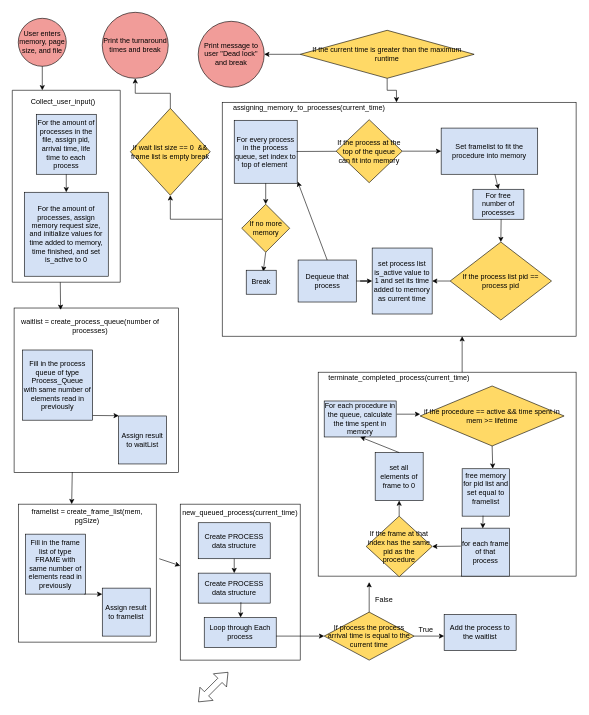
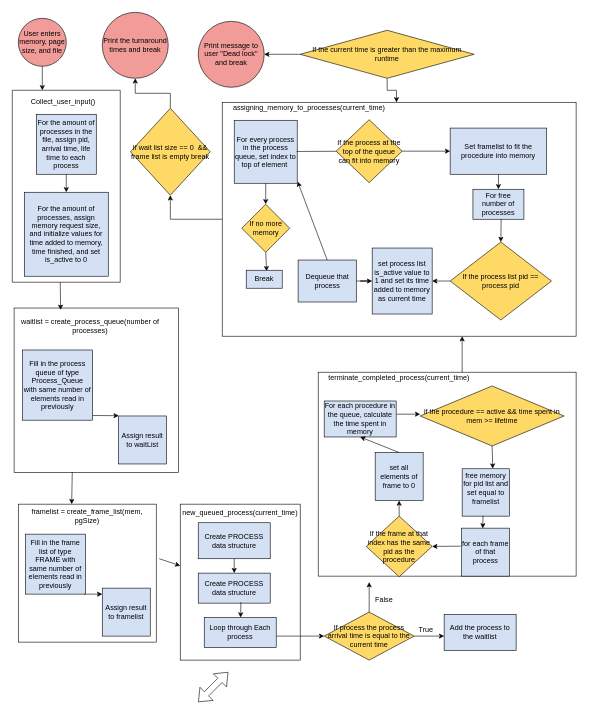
(490, 151) -> (499, 151)
(261, 282) -> (264, 279)
